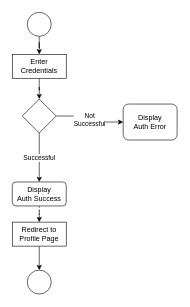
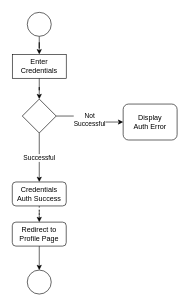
(39, 194) -> (39, 194)
(39, 234) -> (39, 234)
